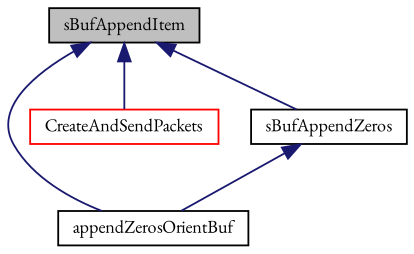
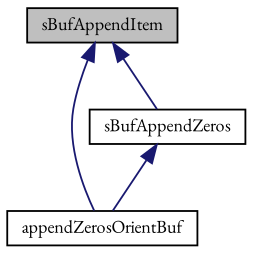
(124, 127) -> none
